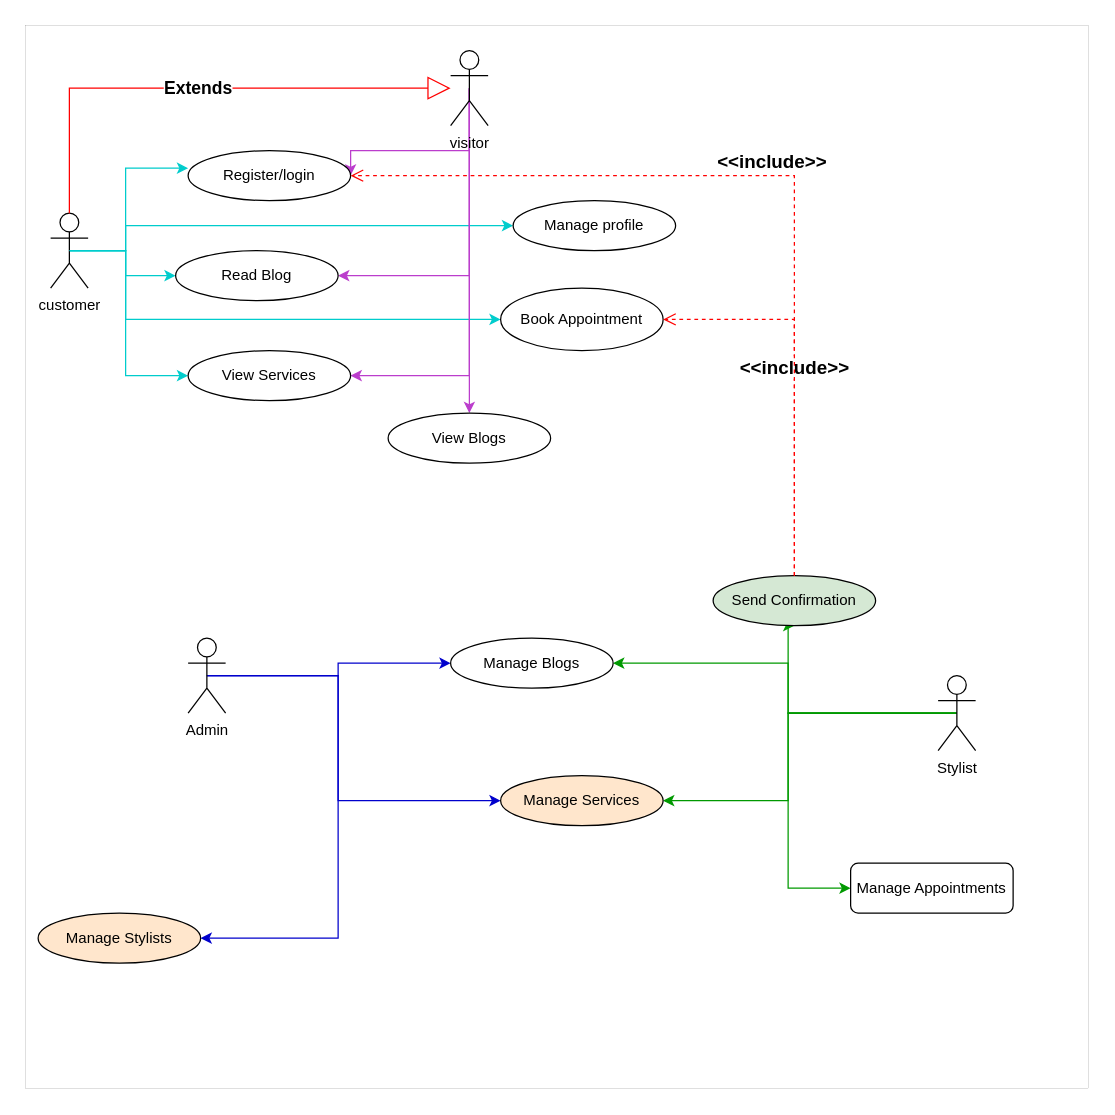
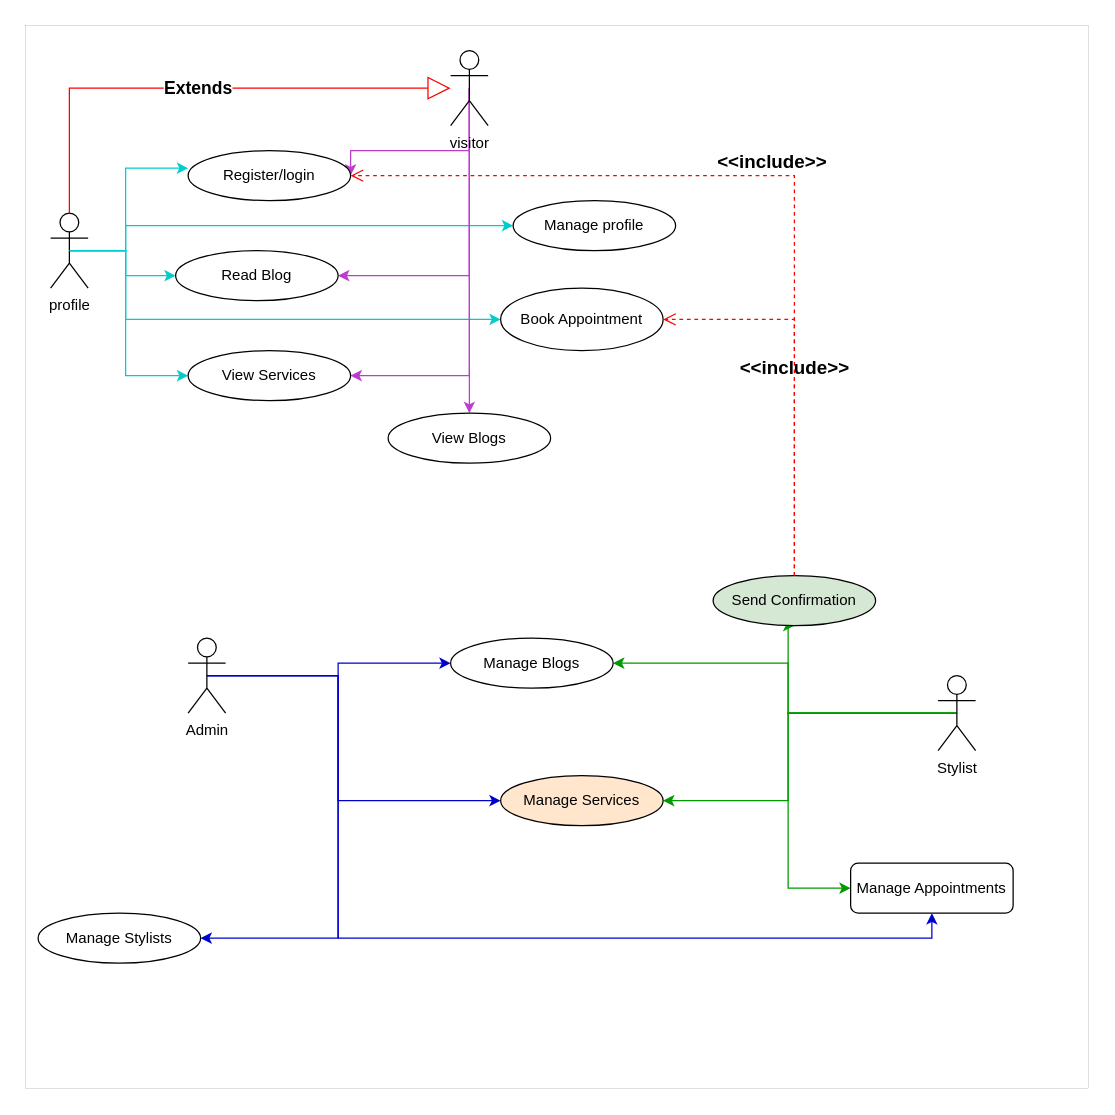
(70, 306) -> (70, 306)
(119, 938) -> (119, 938)
none -> (645, 938)
